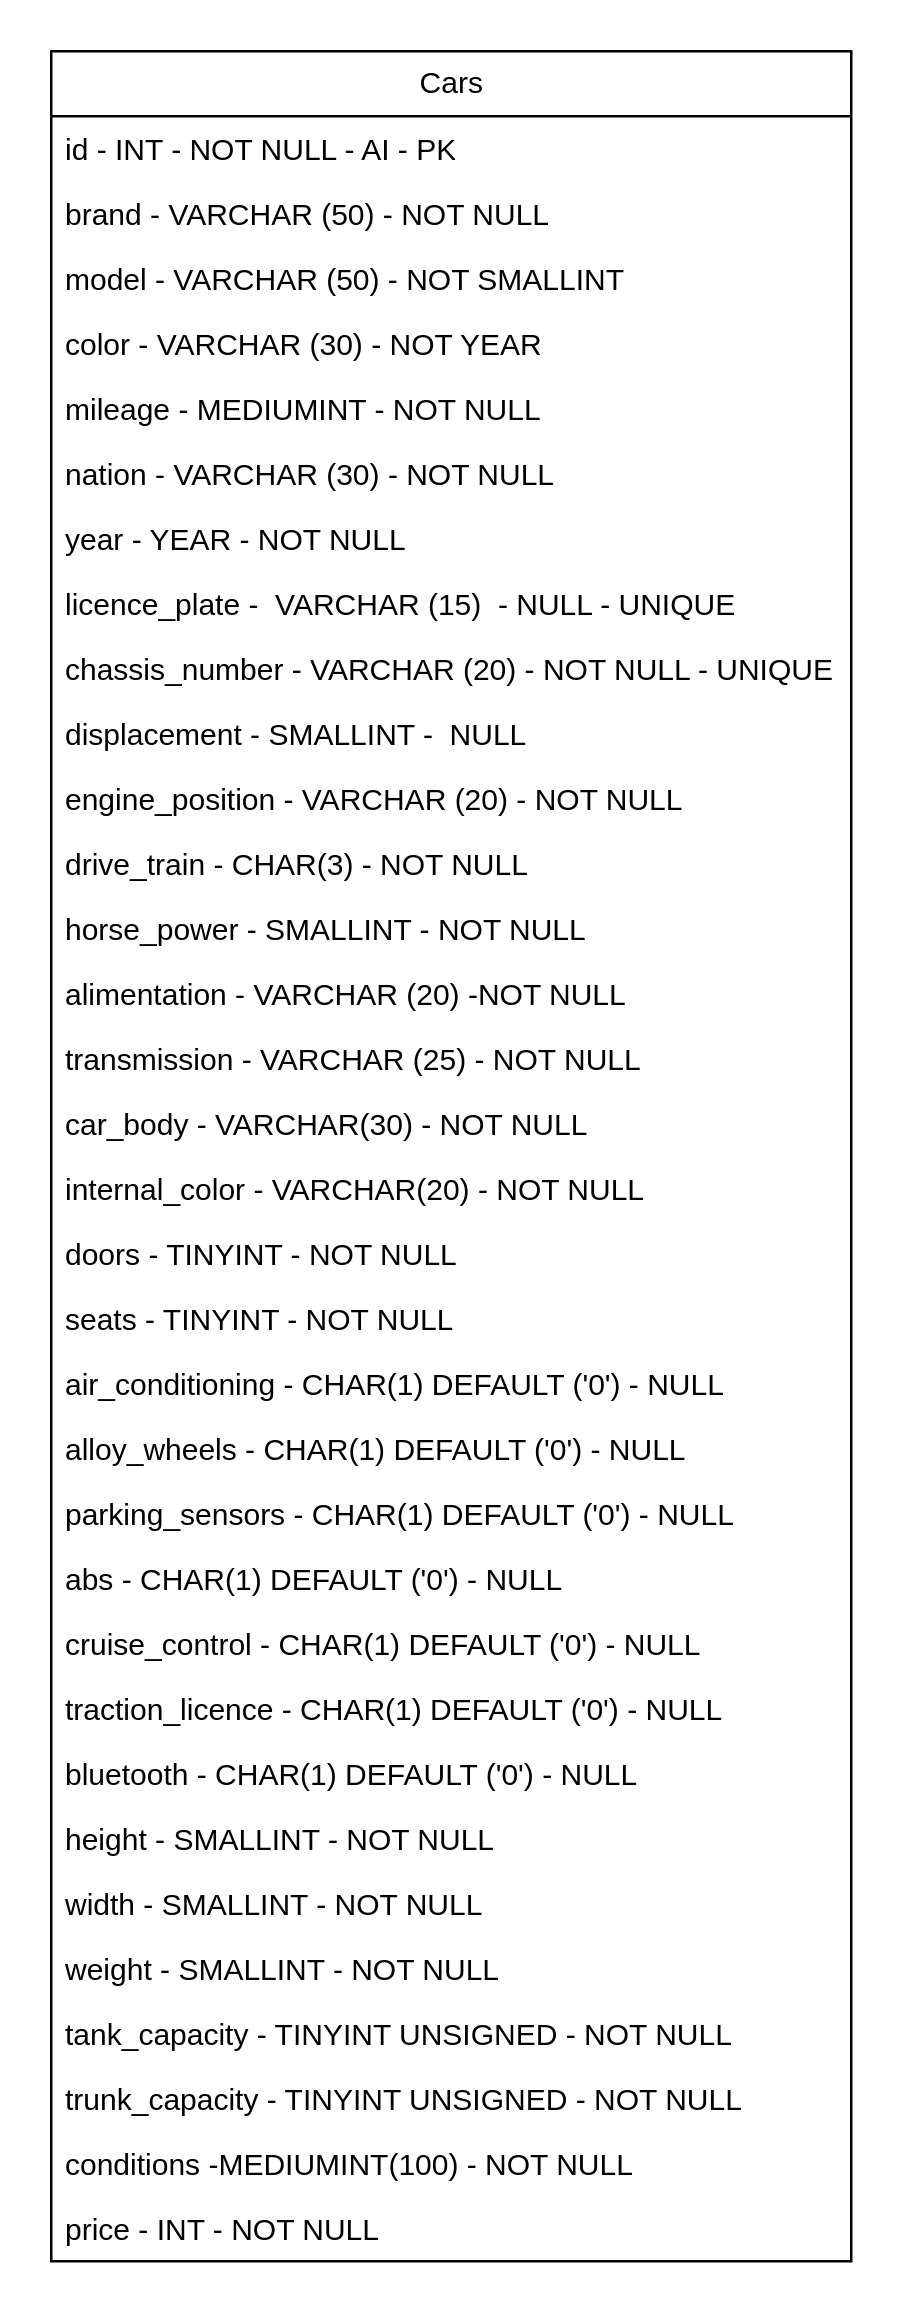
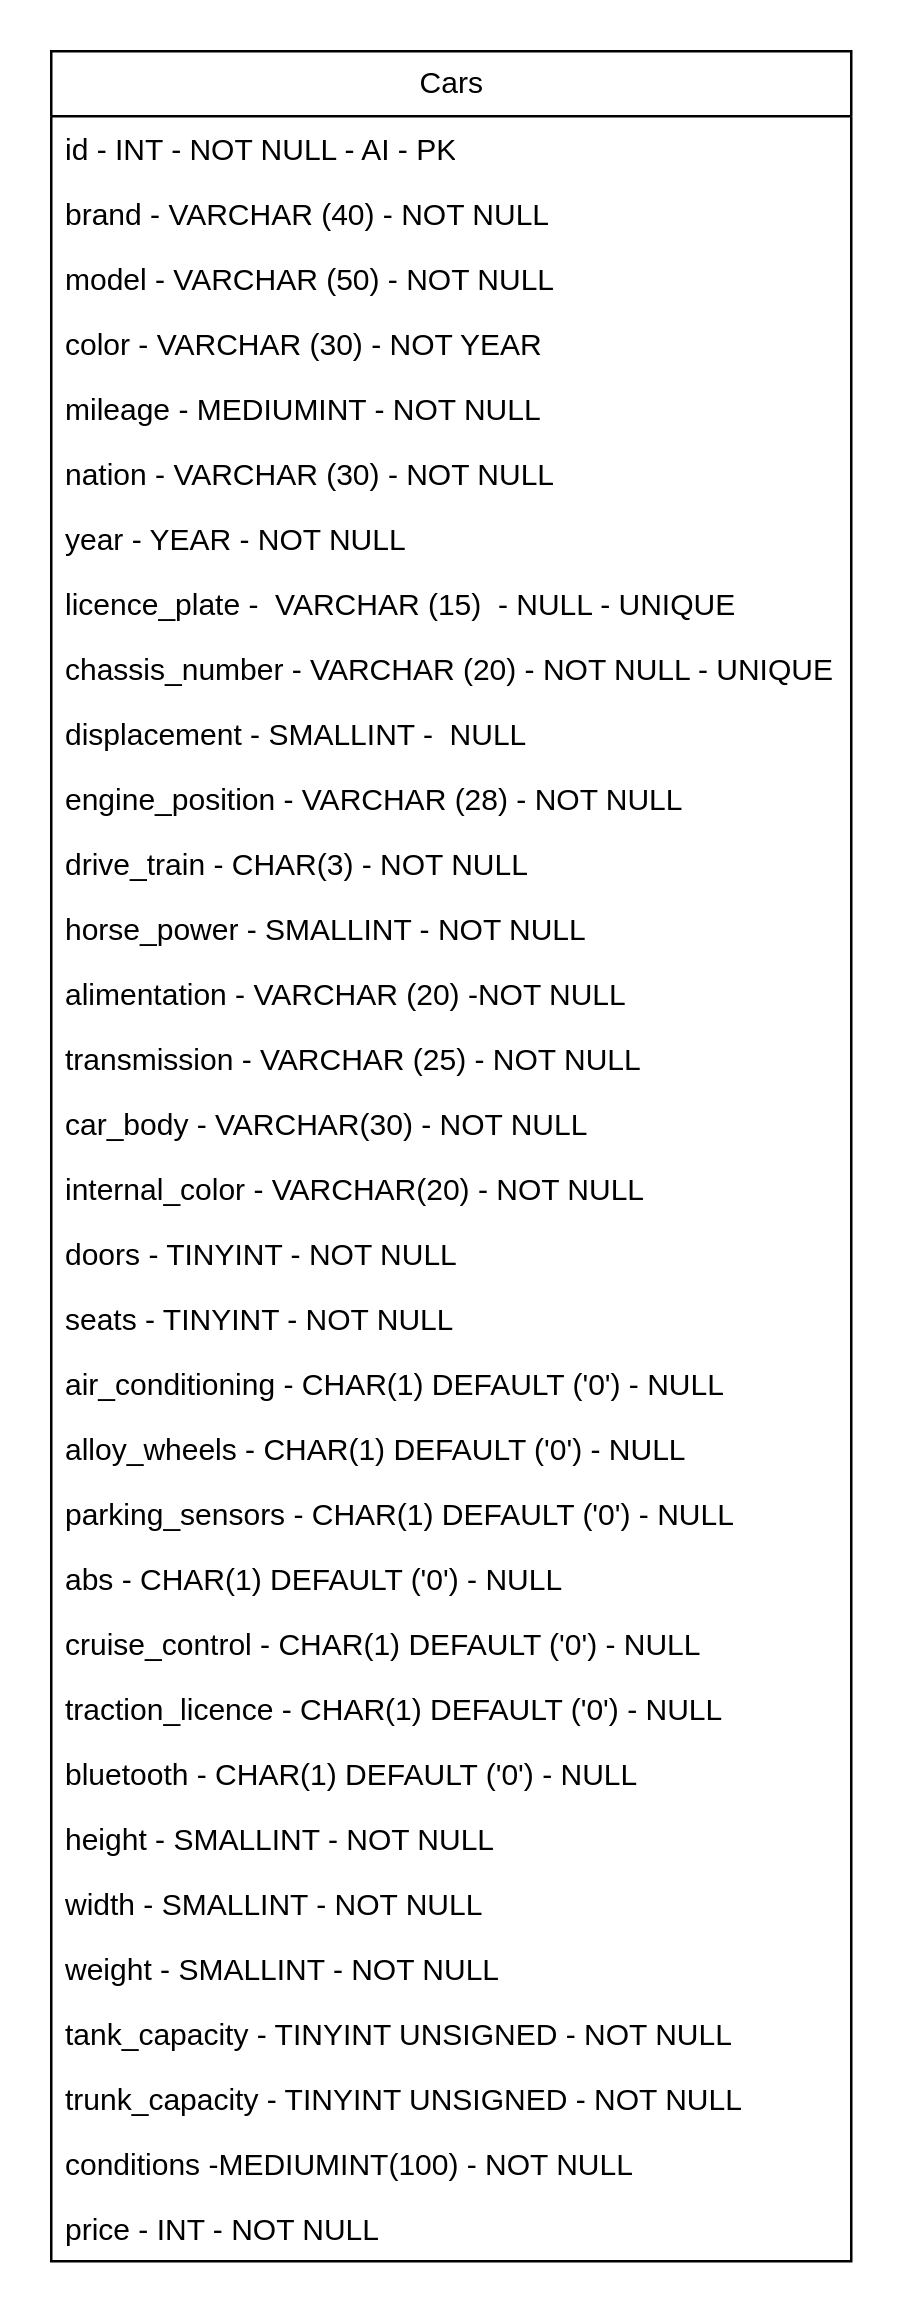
(303, 217) -> (303, 217)
(333, 282) -> (299, 282)
(376, 802) -> (376, 802)
